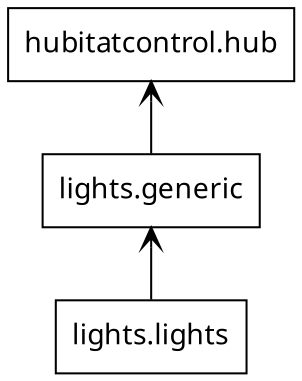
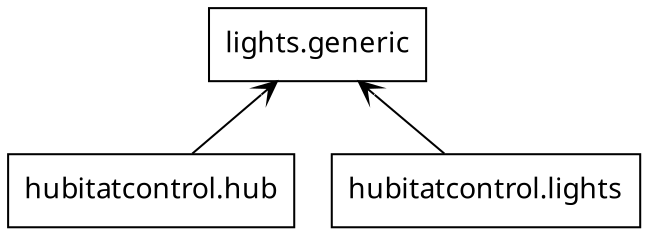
(151, 128) -> (227, 124)
(151, 337) -> (486, 191)
